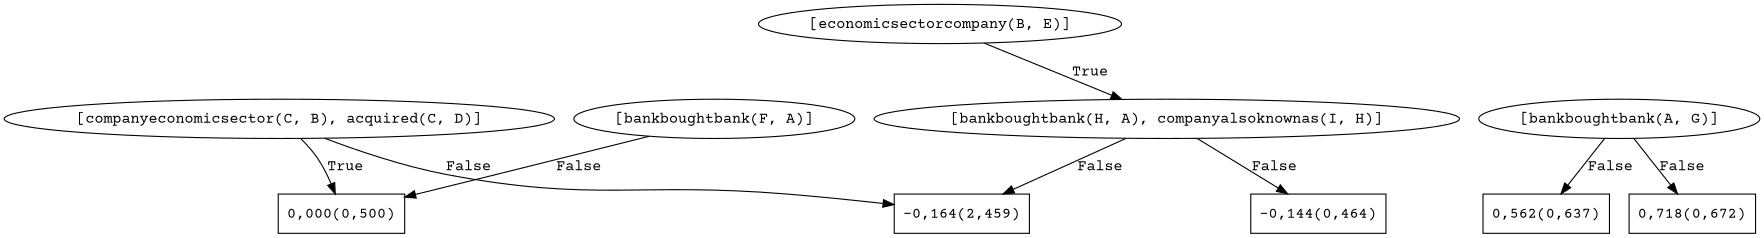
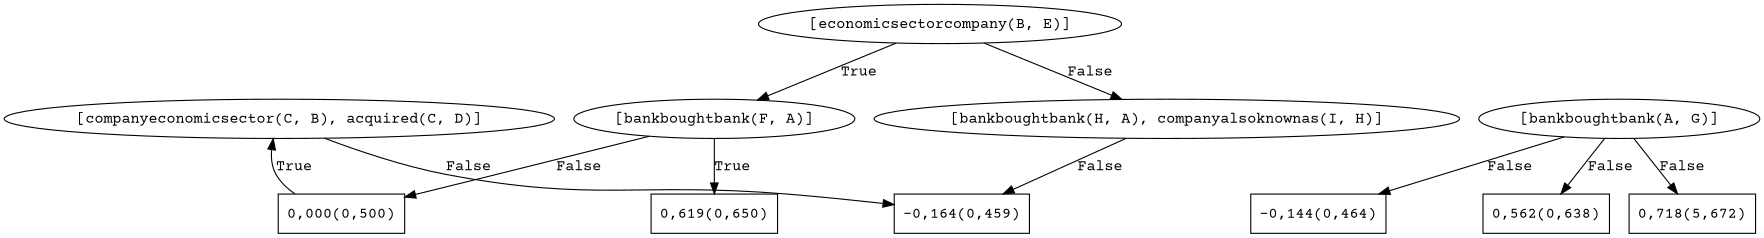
none -> (832, 70)
(1090, 71) -> (1090, 71)
(318, 159) -> (277, 175)
(1238, 163) -> (1477, 164)
none -> (714, 214)
(962, 214) -> (962, 214)
(1546, 214) -> (1546, 214)
(1692, 214) -> (1692, 214)
